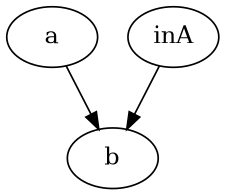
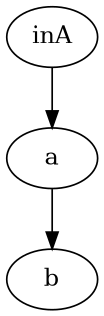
(147, 90) -> (52, 89)
